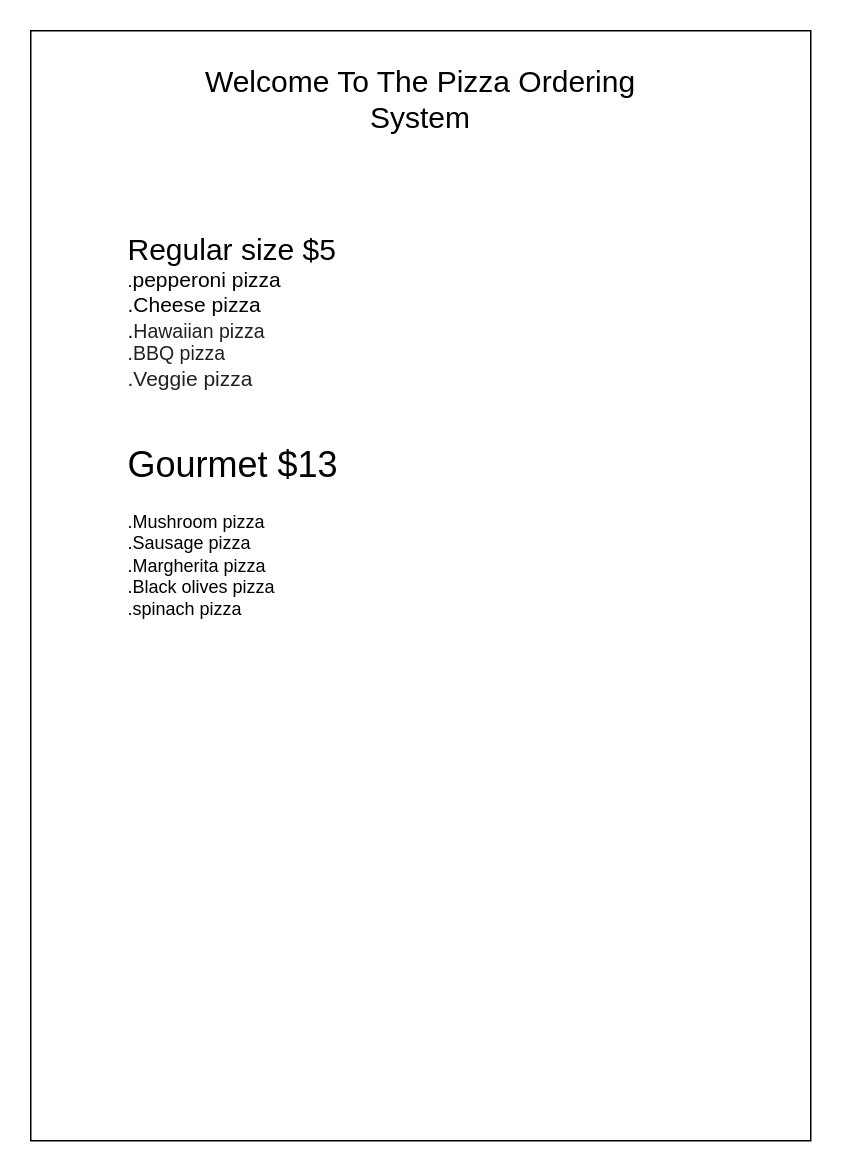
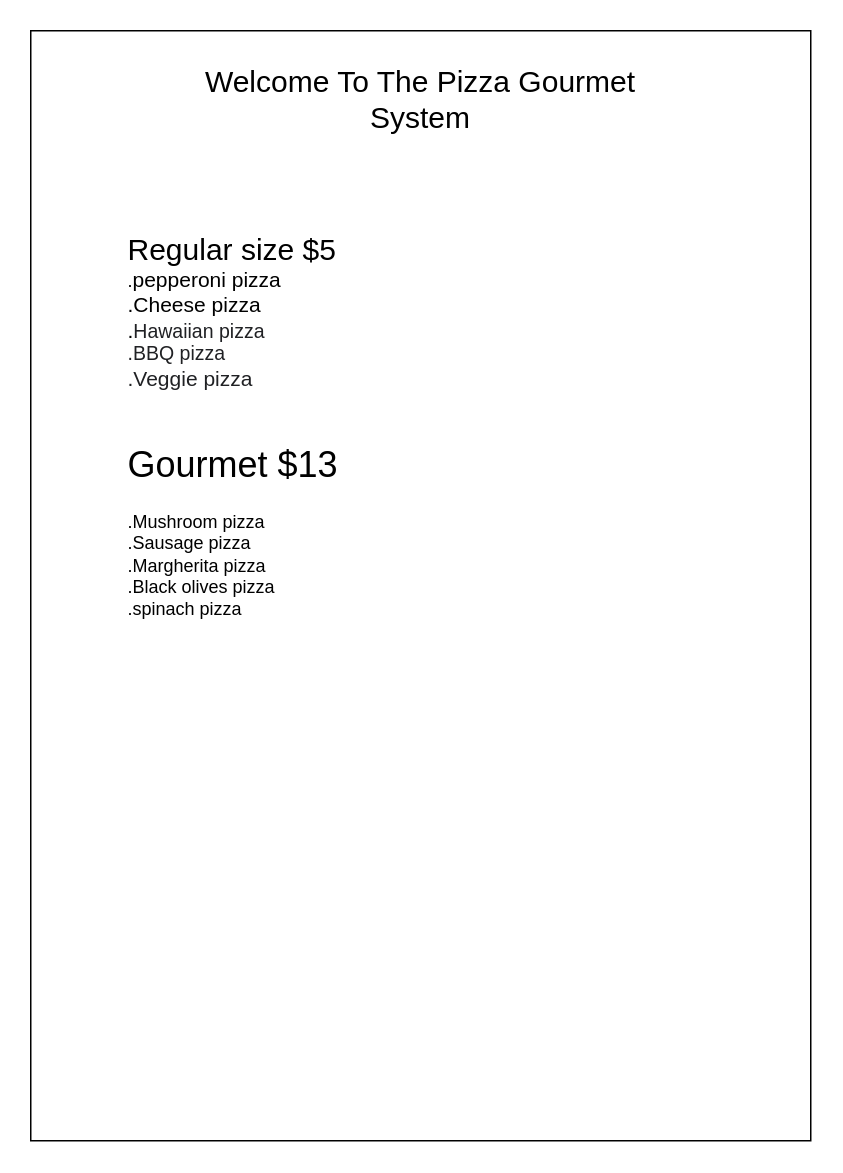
(421, 98) -> (421, 98)
